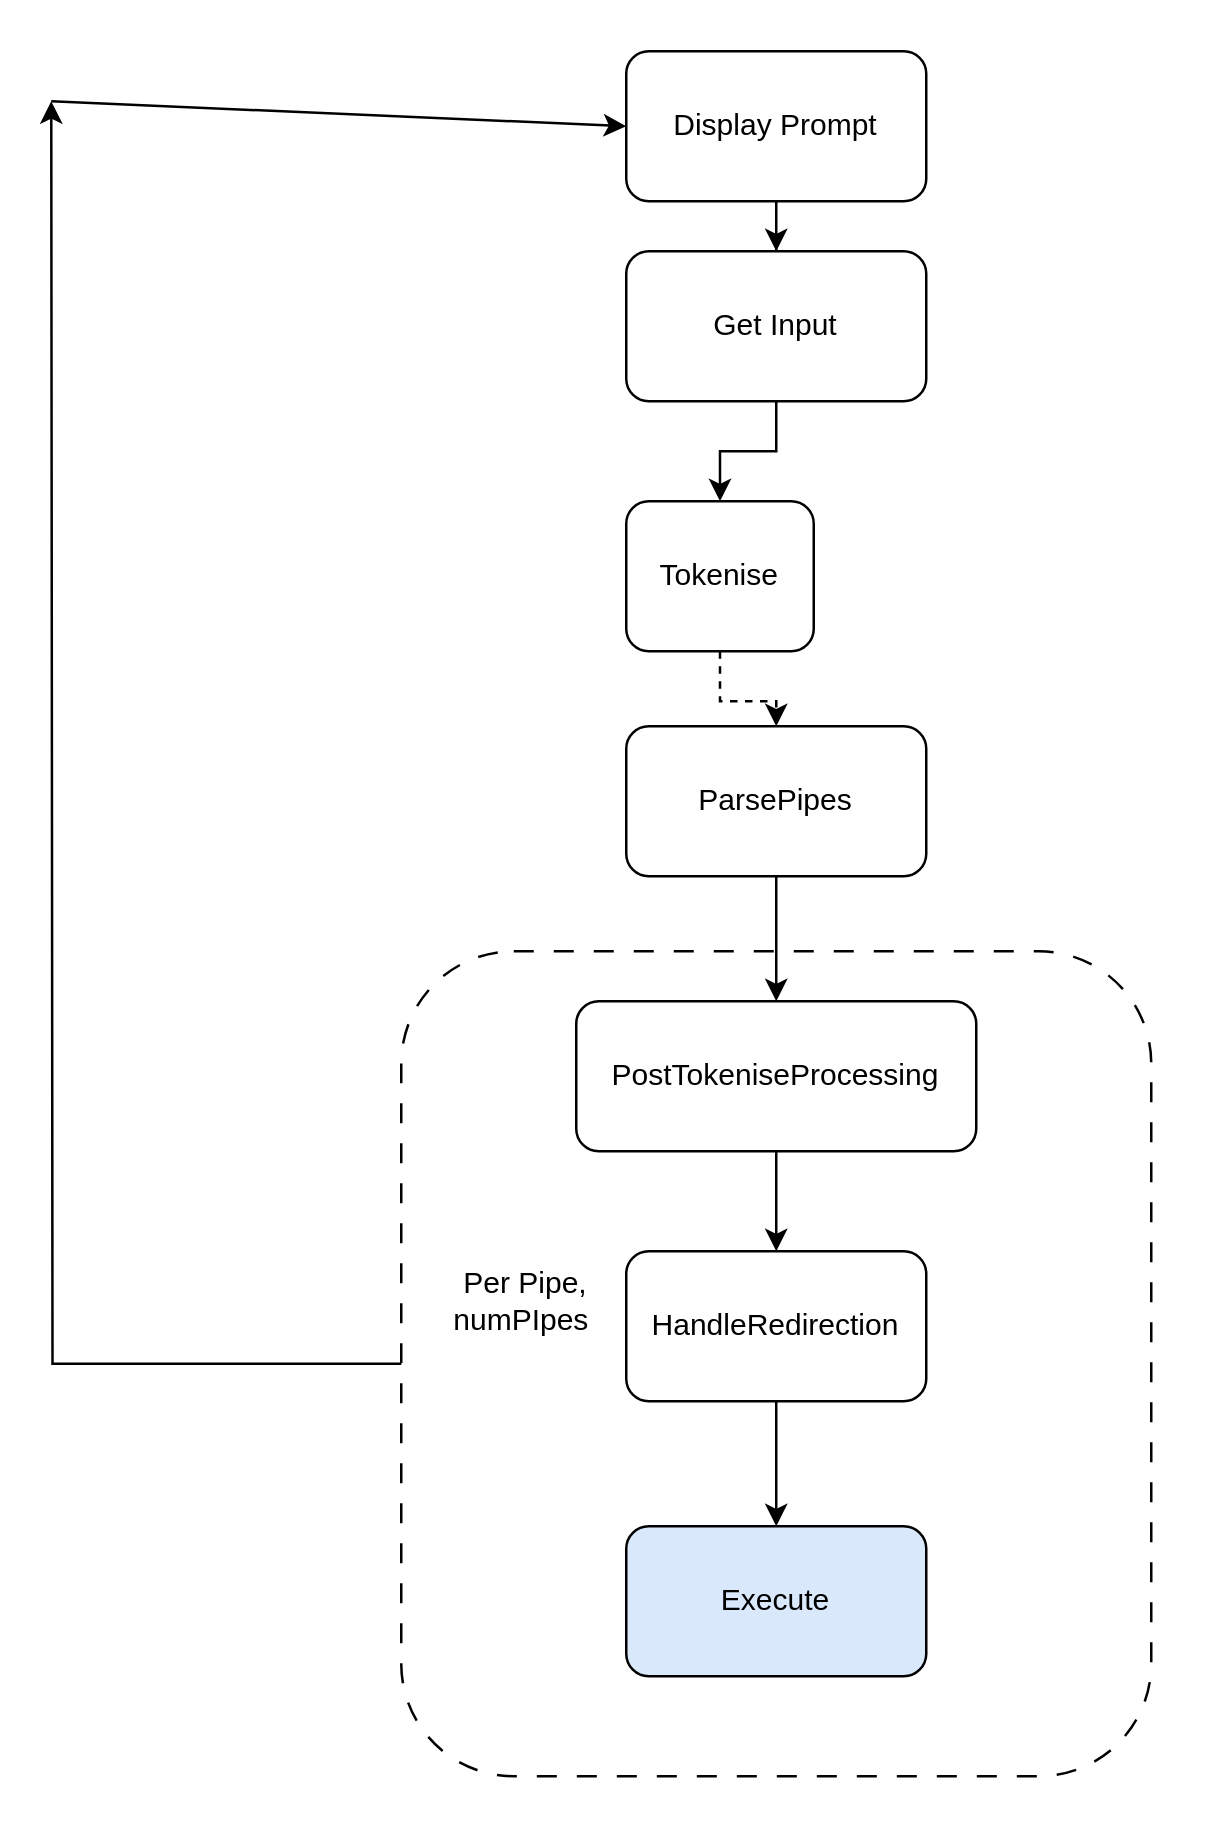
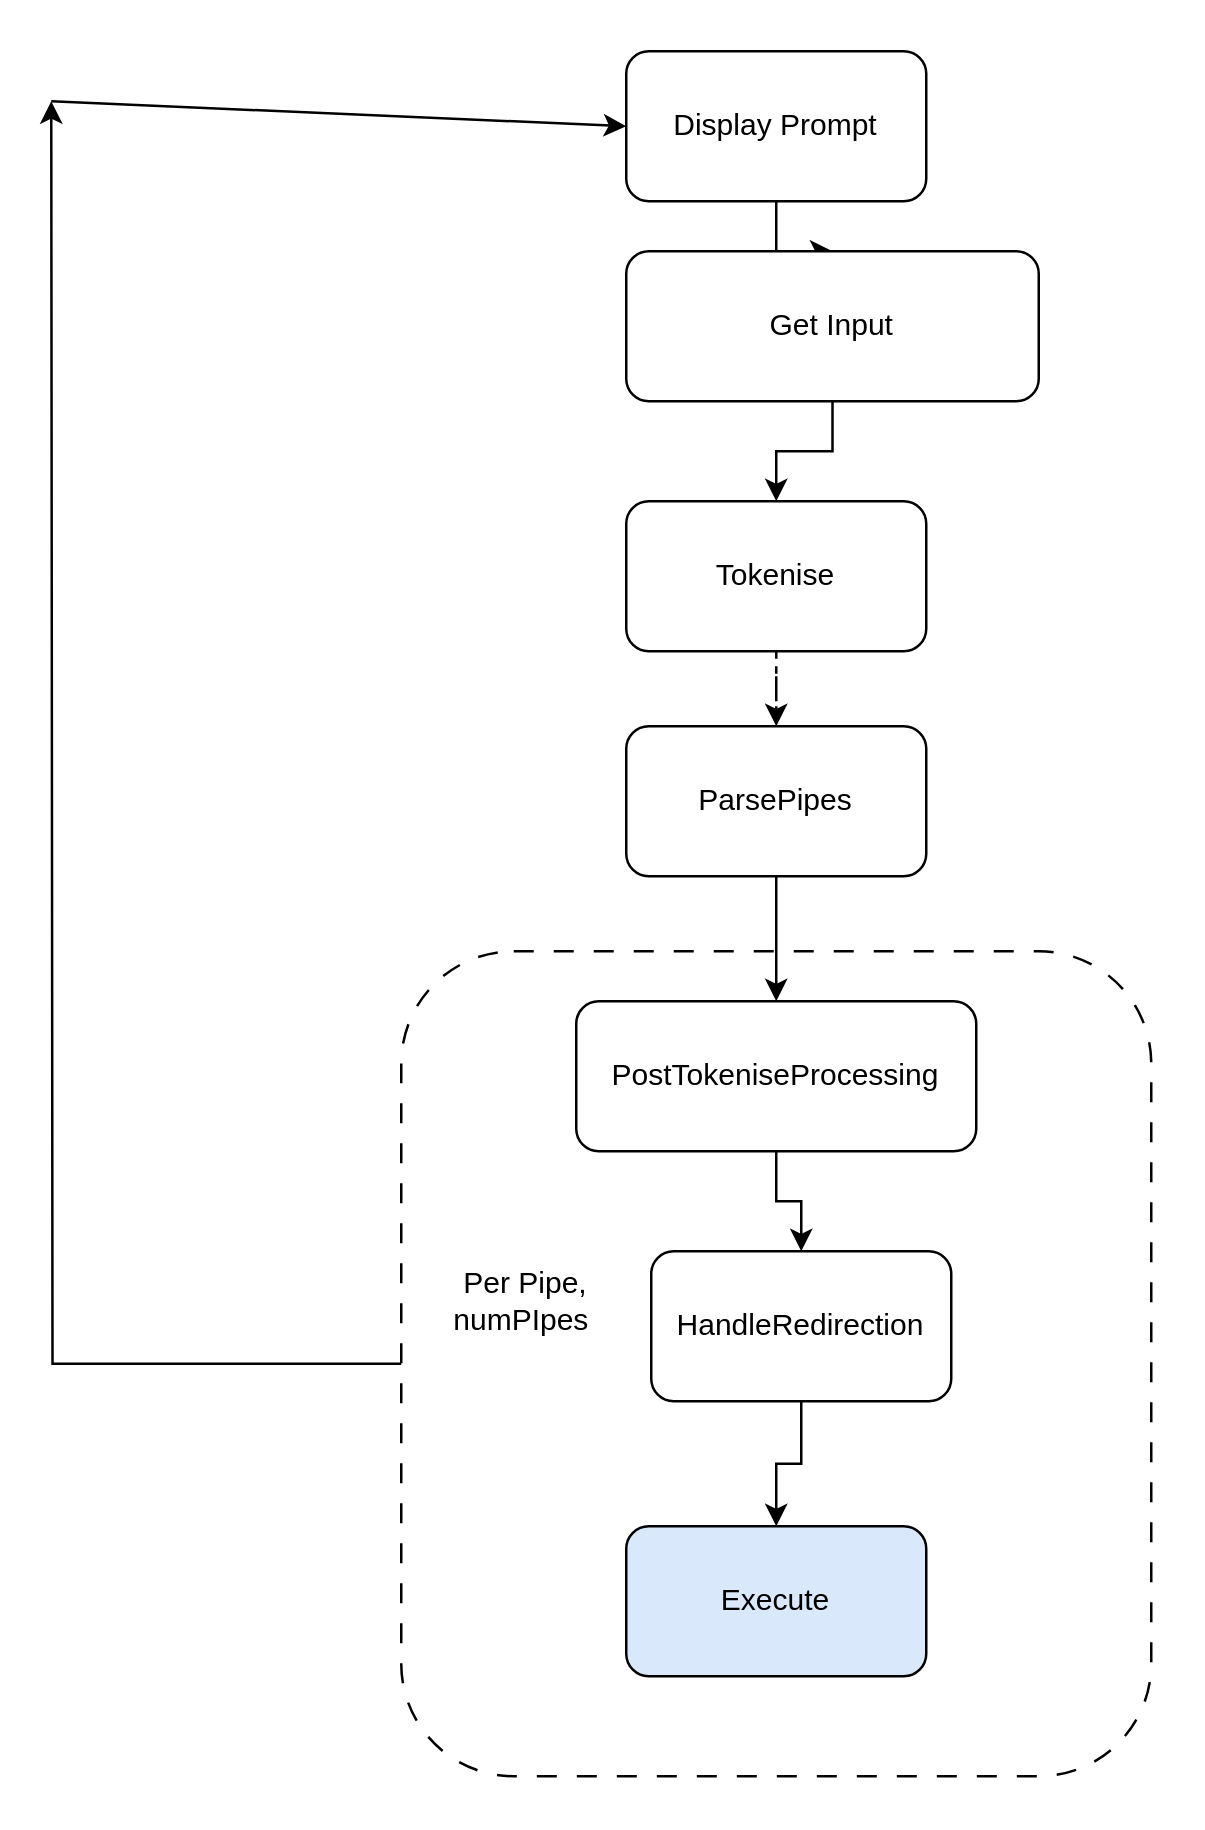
(776, 326) -> (833, 326)
(720, 576) -> (776, 576)
(776, 1326) -> (801, 1326)
